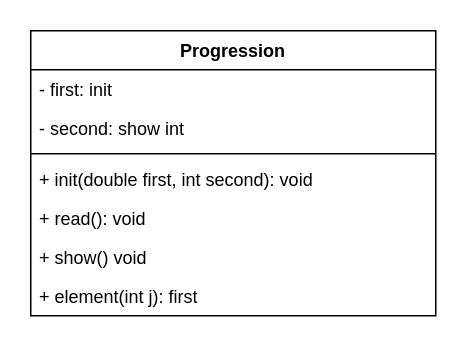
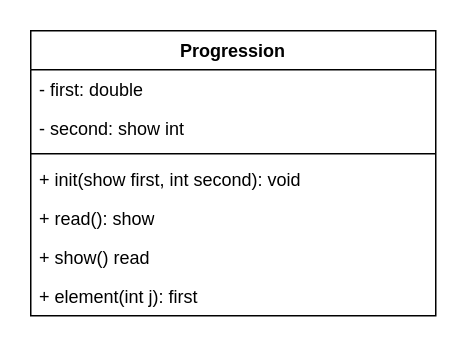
(91, 91) -> (104, 91)
(201, 181) -> (193, 181)
(101, 220) -> (103, 220)
(98, 259) -> (101, 259)
